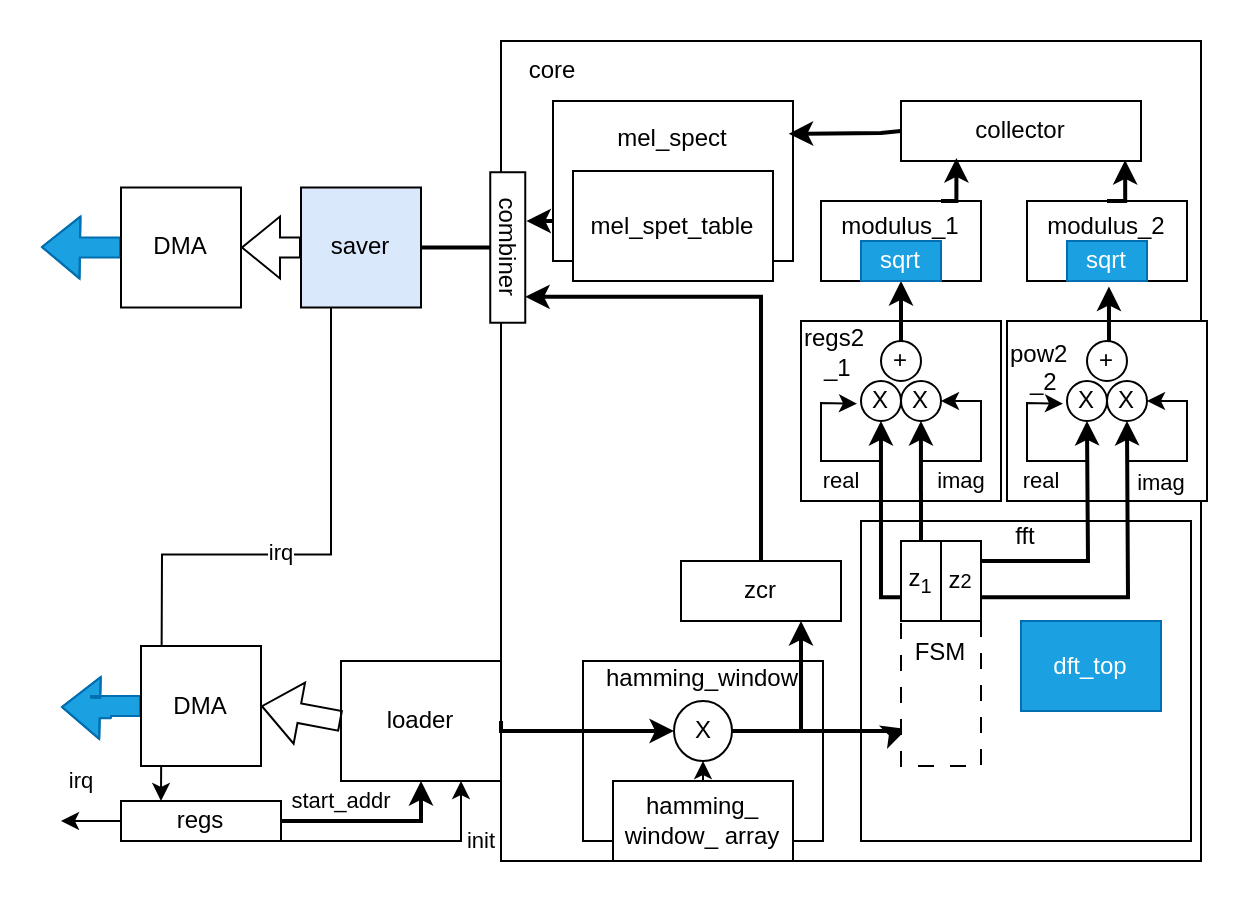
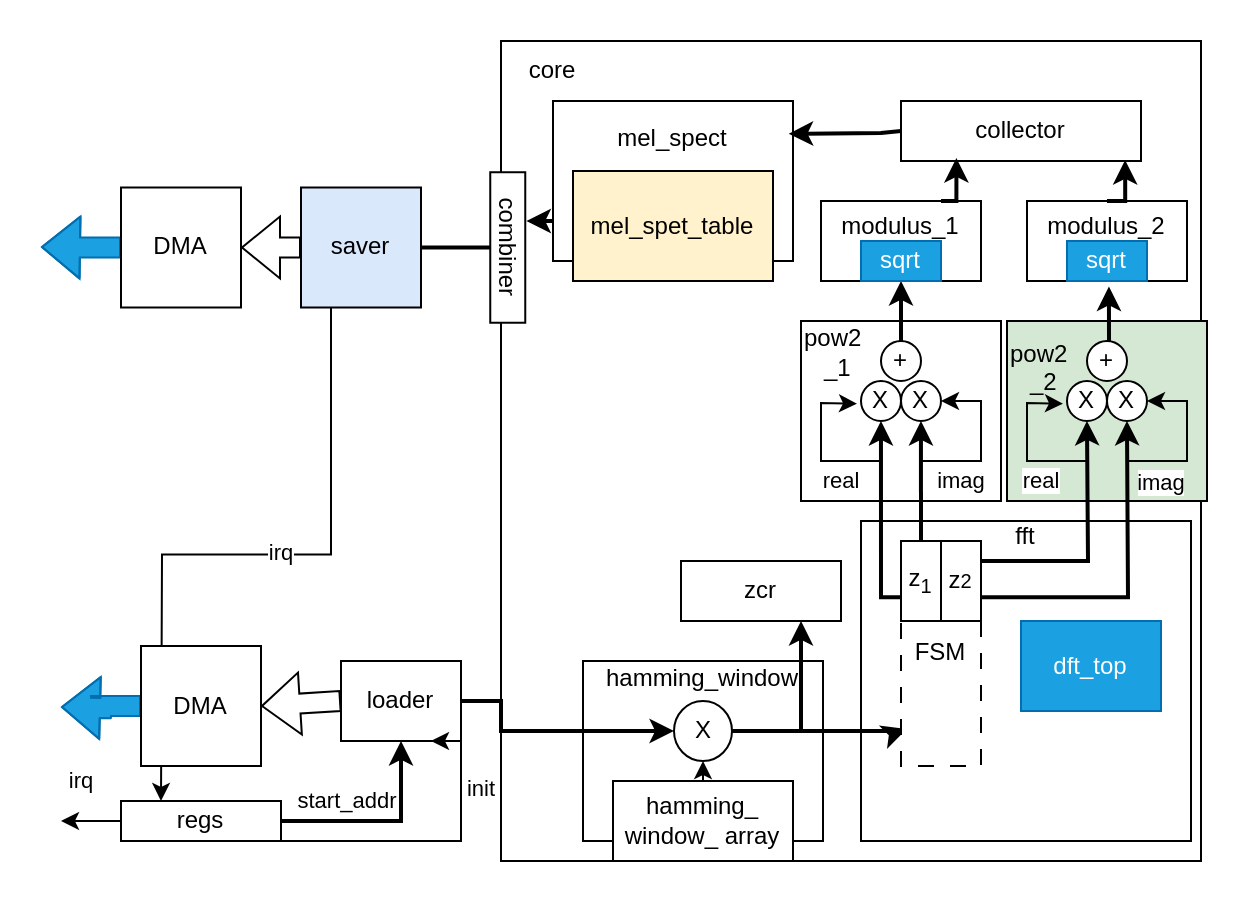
(673, 226) -> (673, 226)
(761, 320) -> none
(839, 411) -> (832, 411)
(1038, 411) -> (1038, 411)
(421, 721) -> (401, 701)
